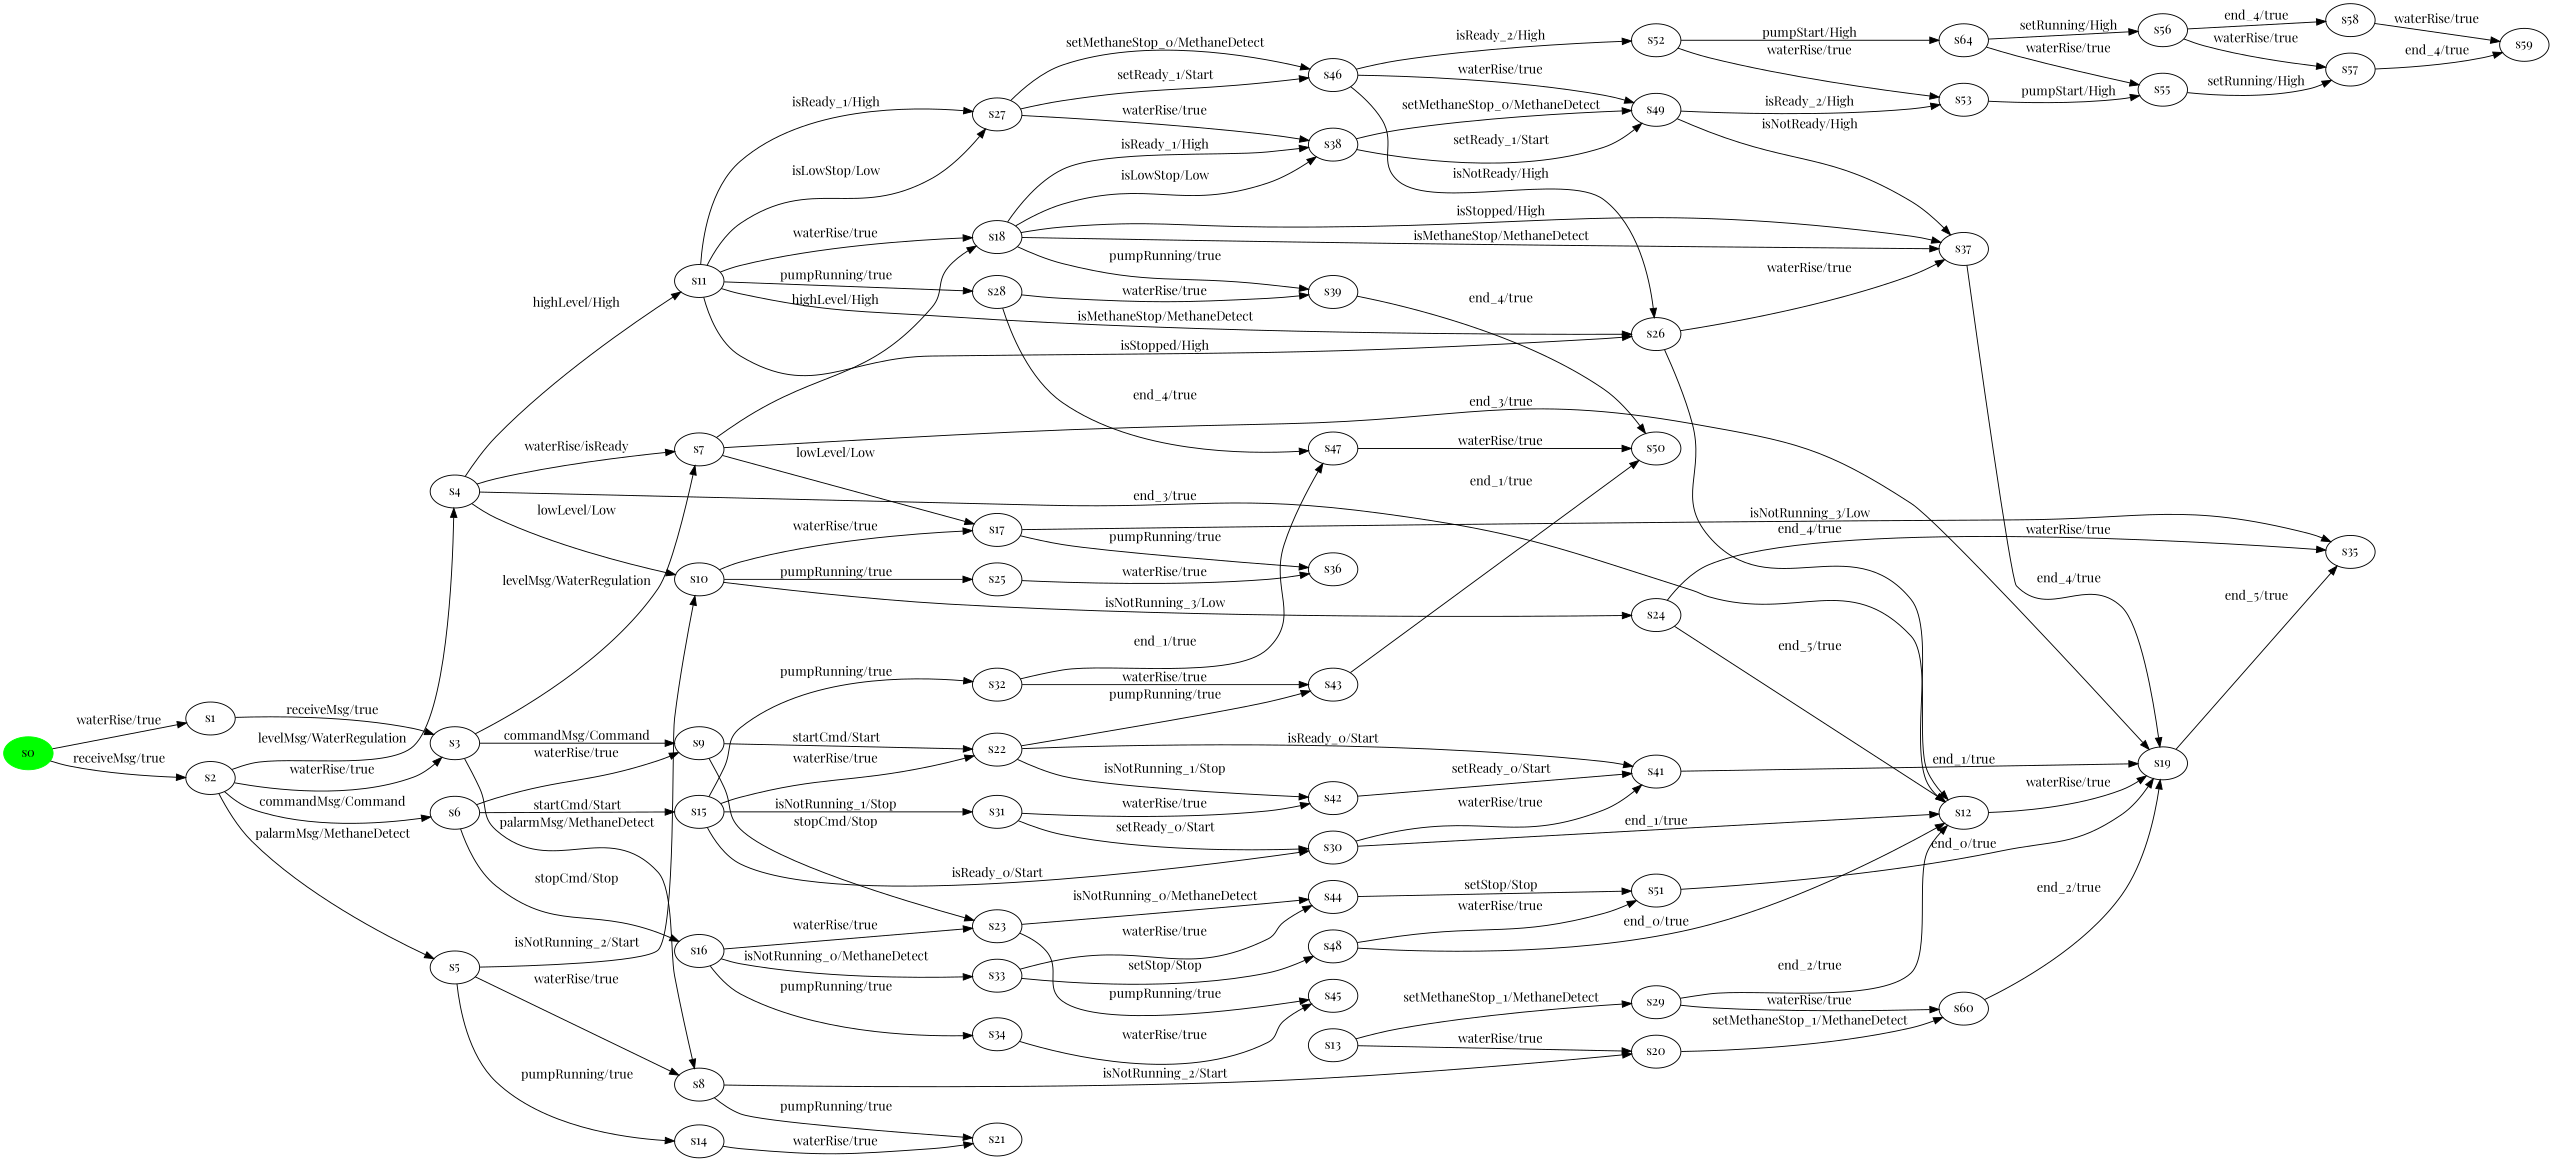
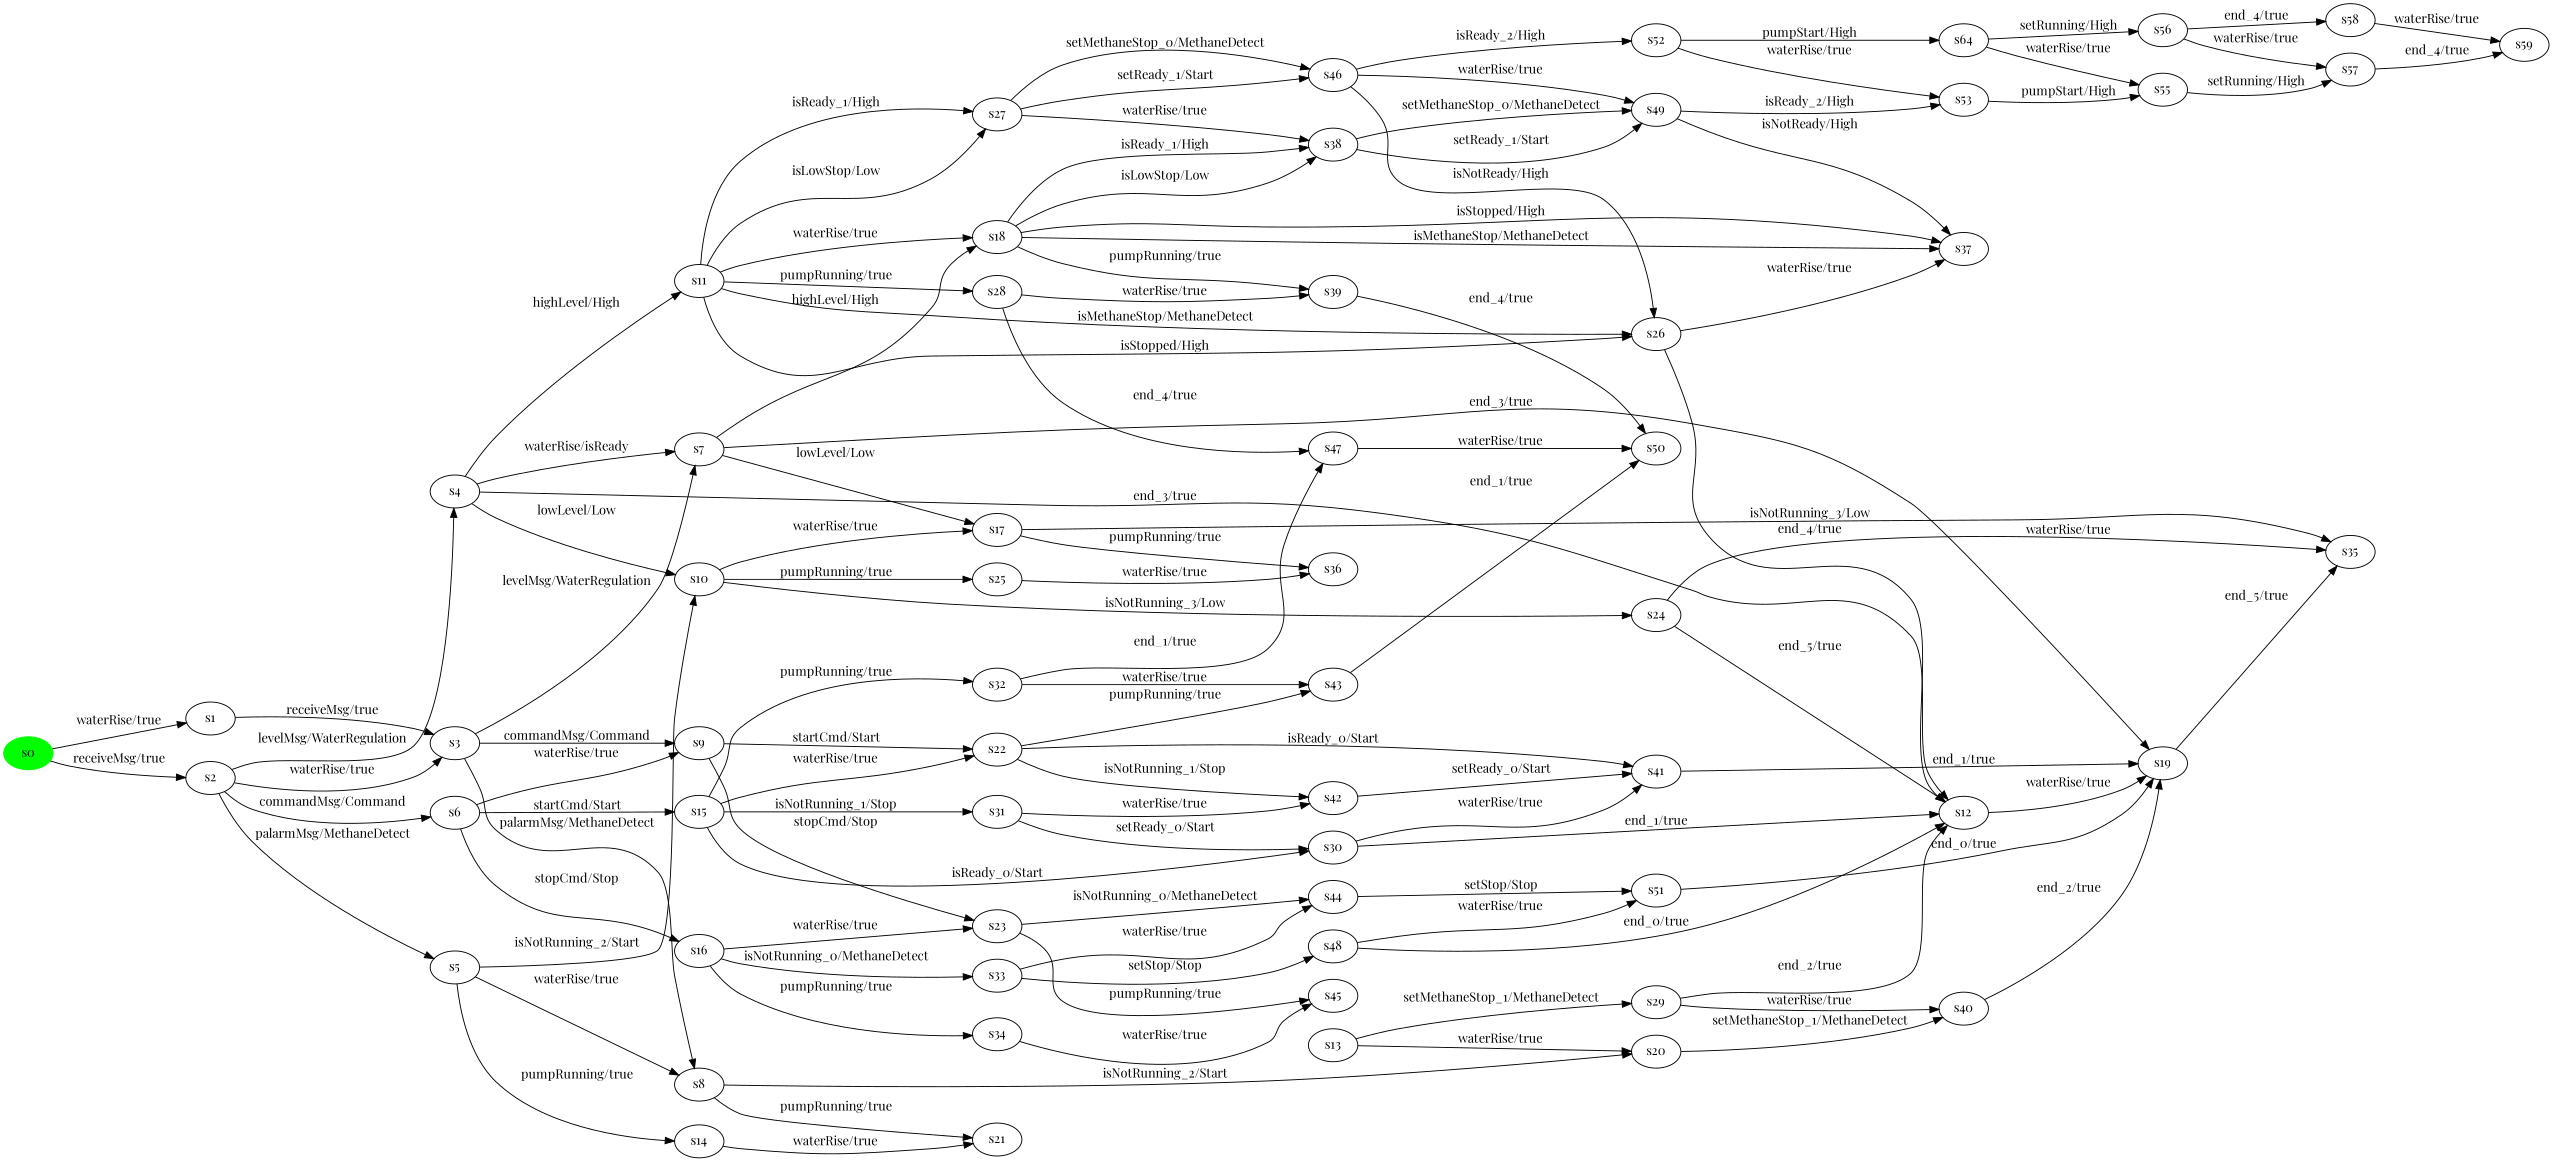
(2009, 549) -> none
(1964, 1009) -> (1964, 1009)
